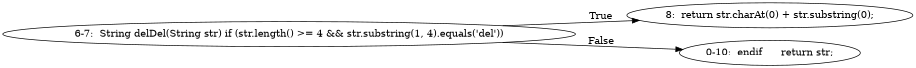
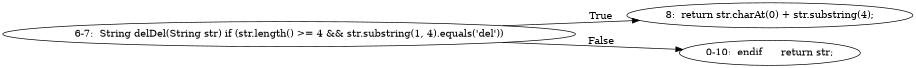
(770, 15) -> (770, 15)
